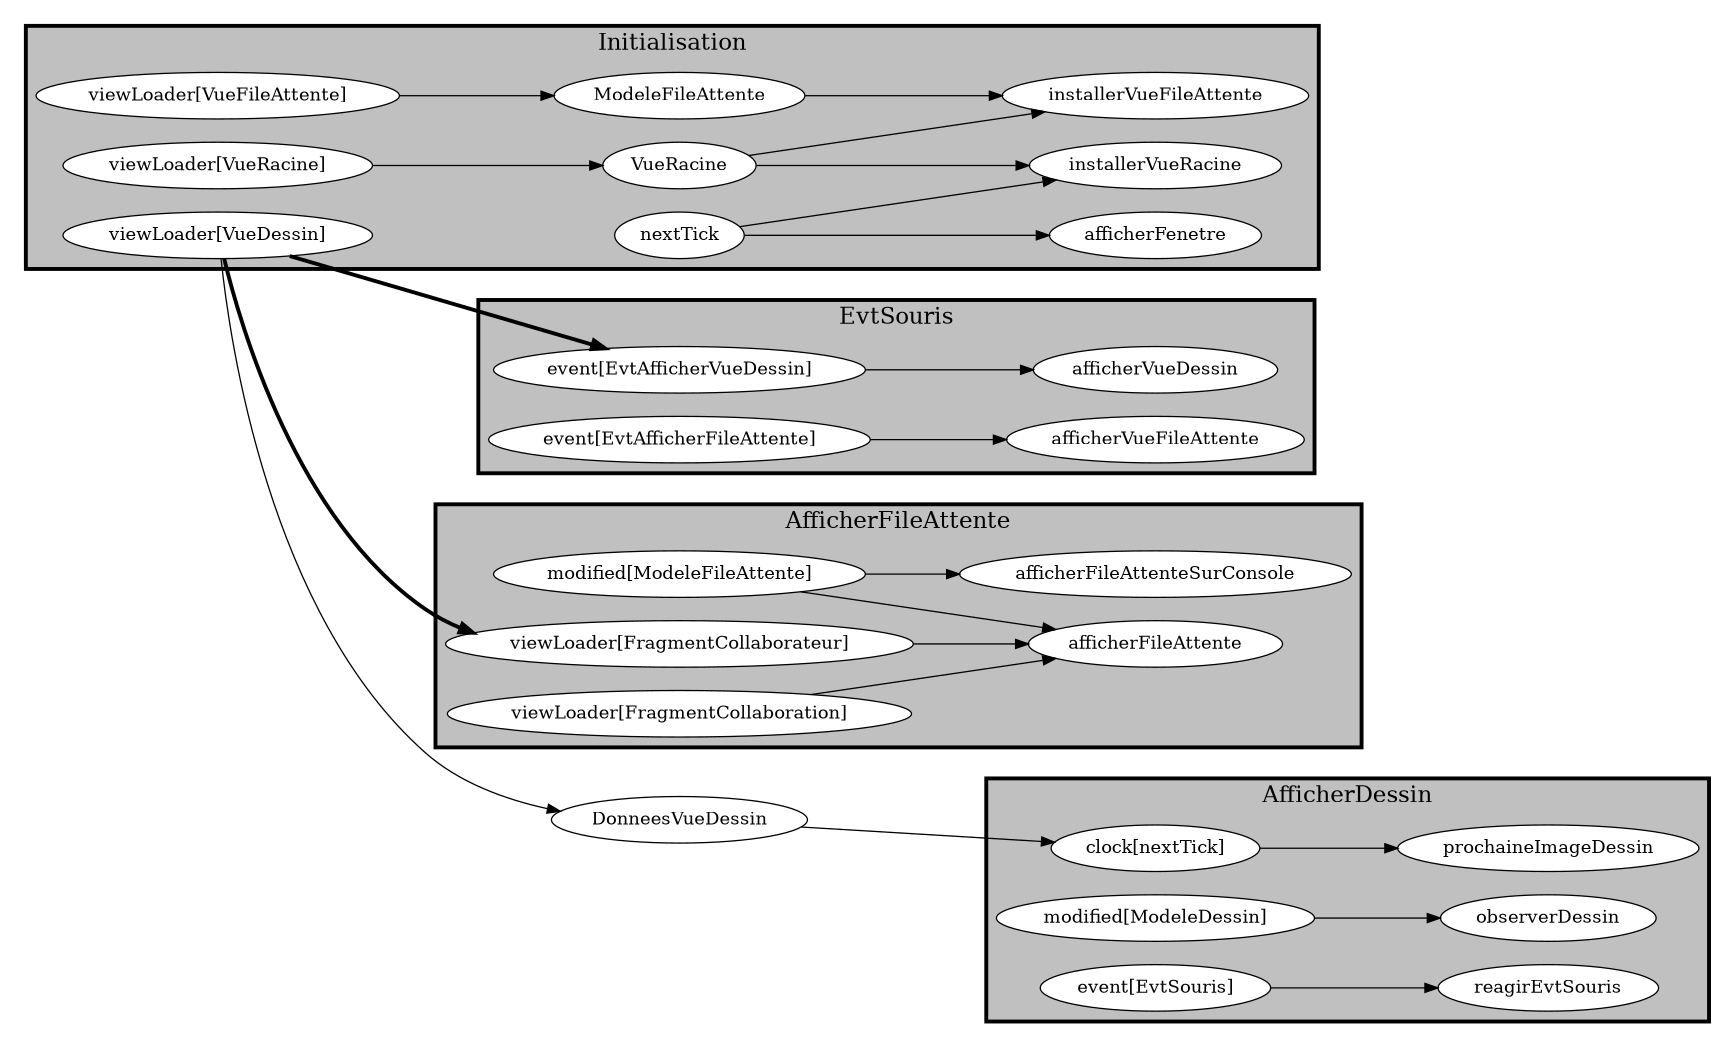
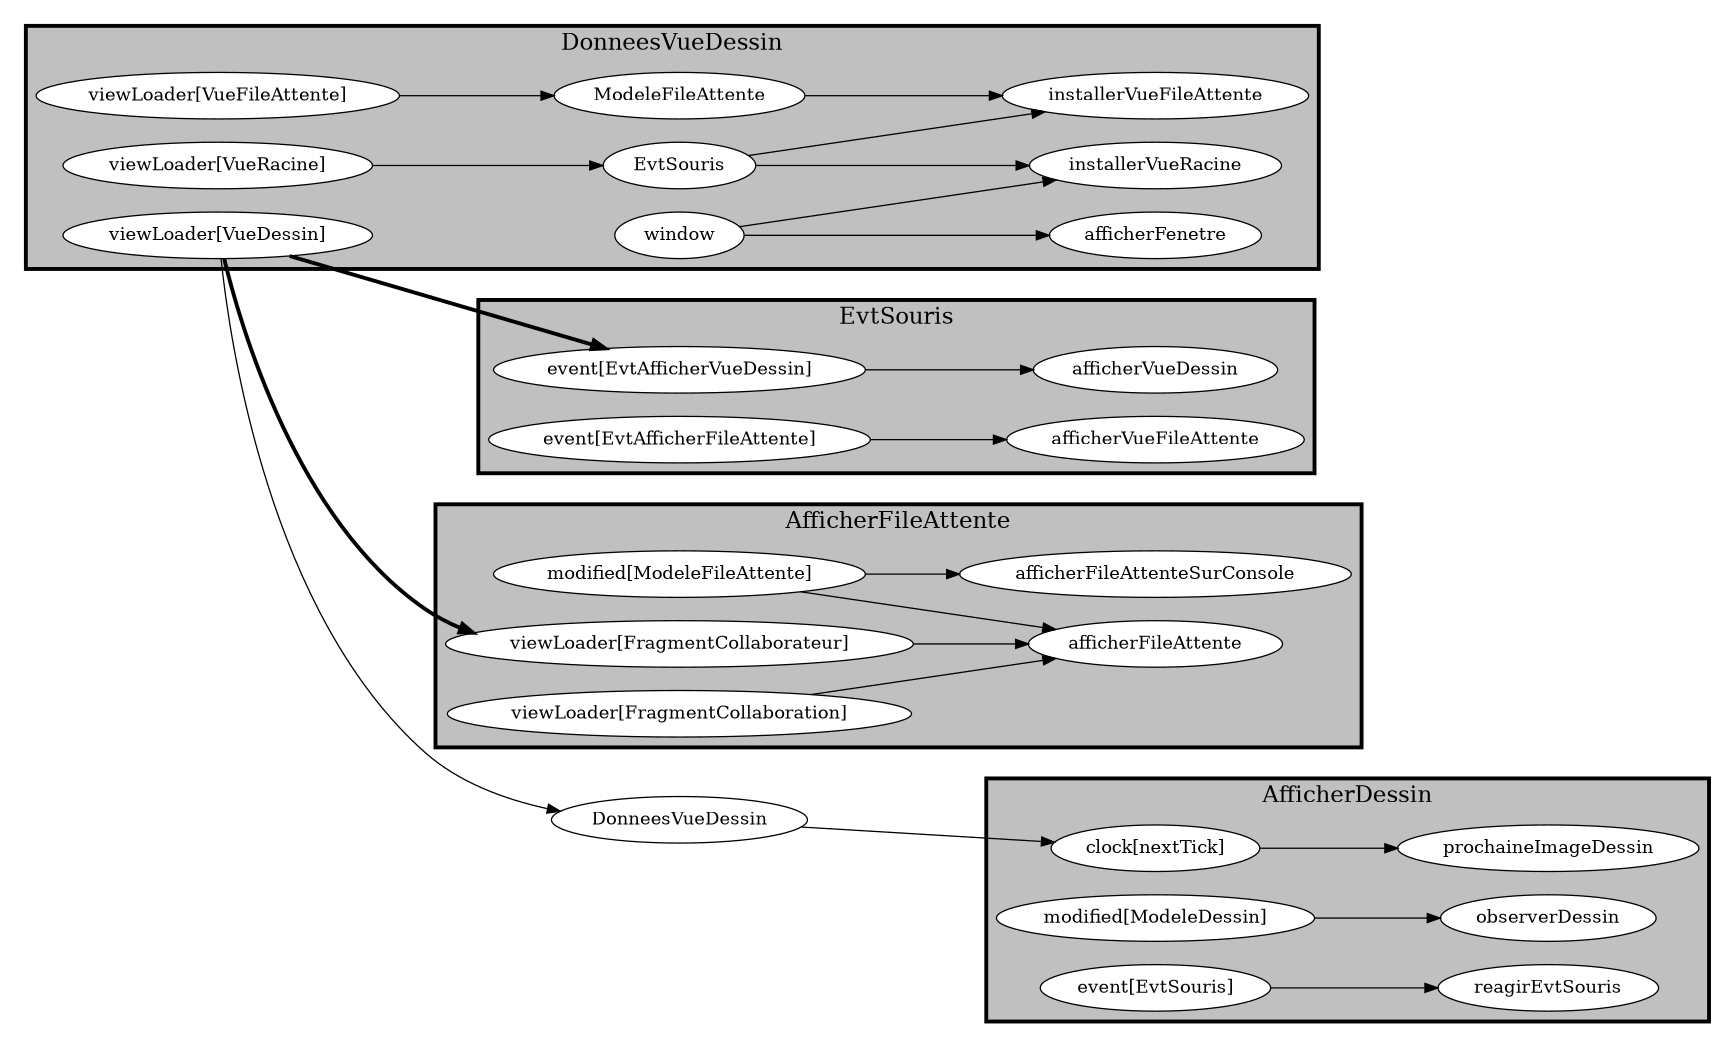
(672, 44) -> (672, 44)
(679, 166) -> (679, 166)
(679, 235) -> (679, 235)
